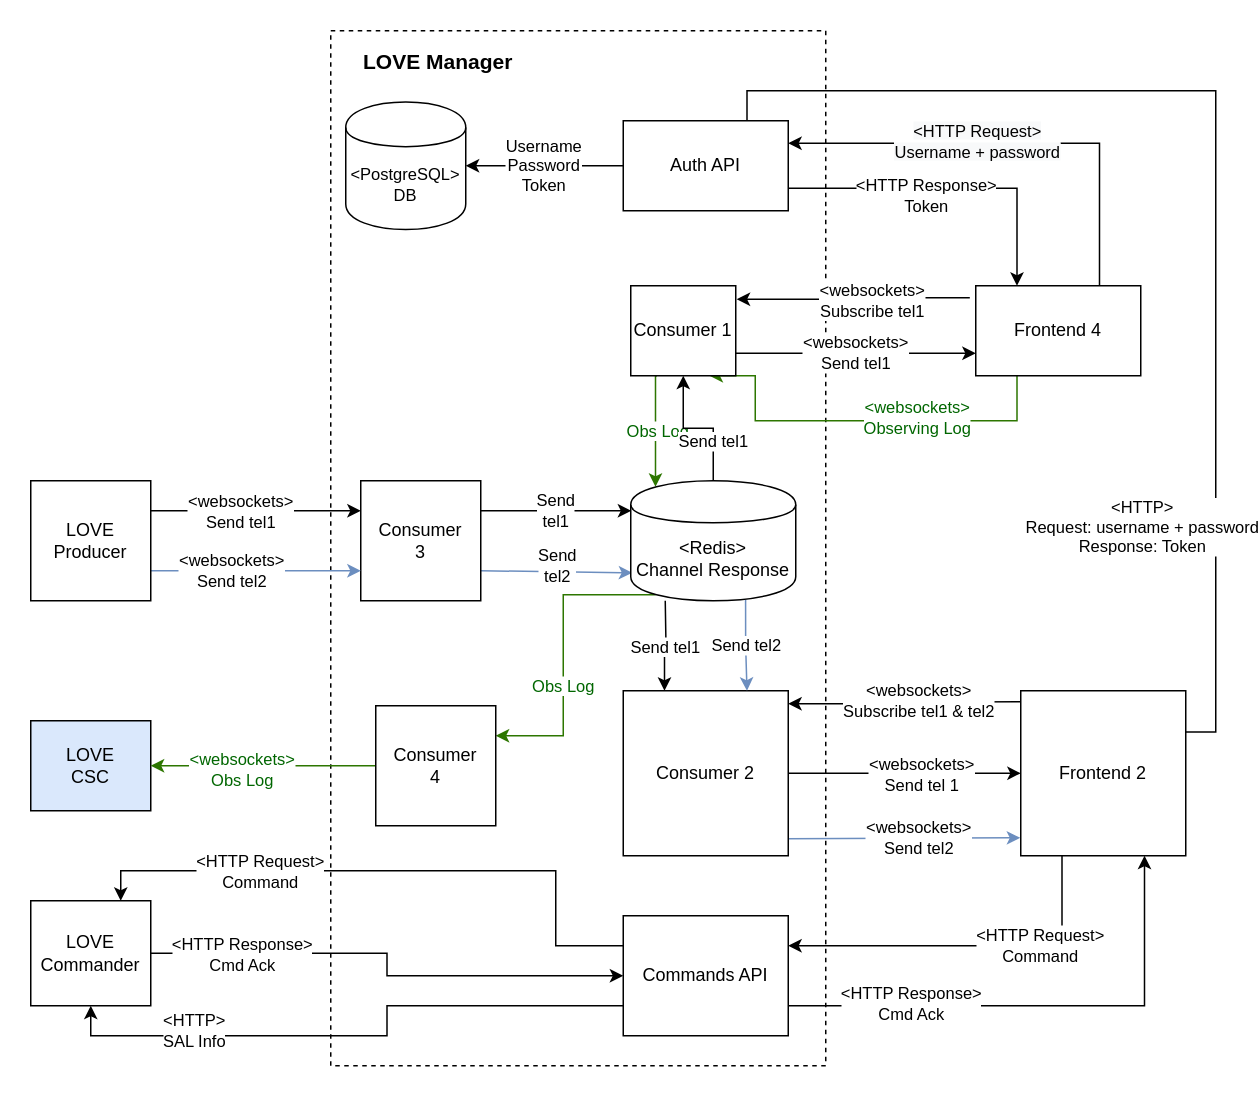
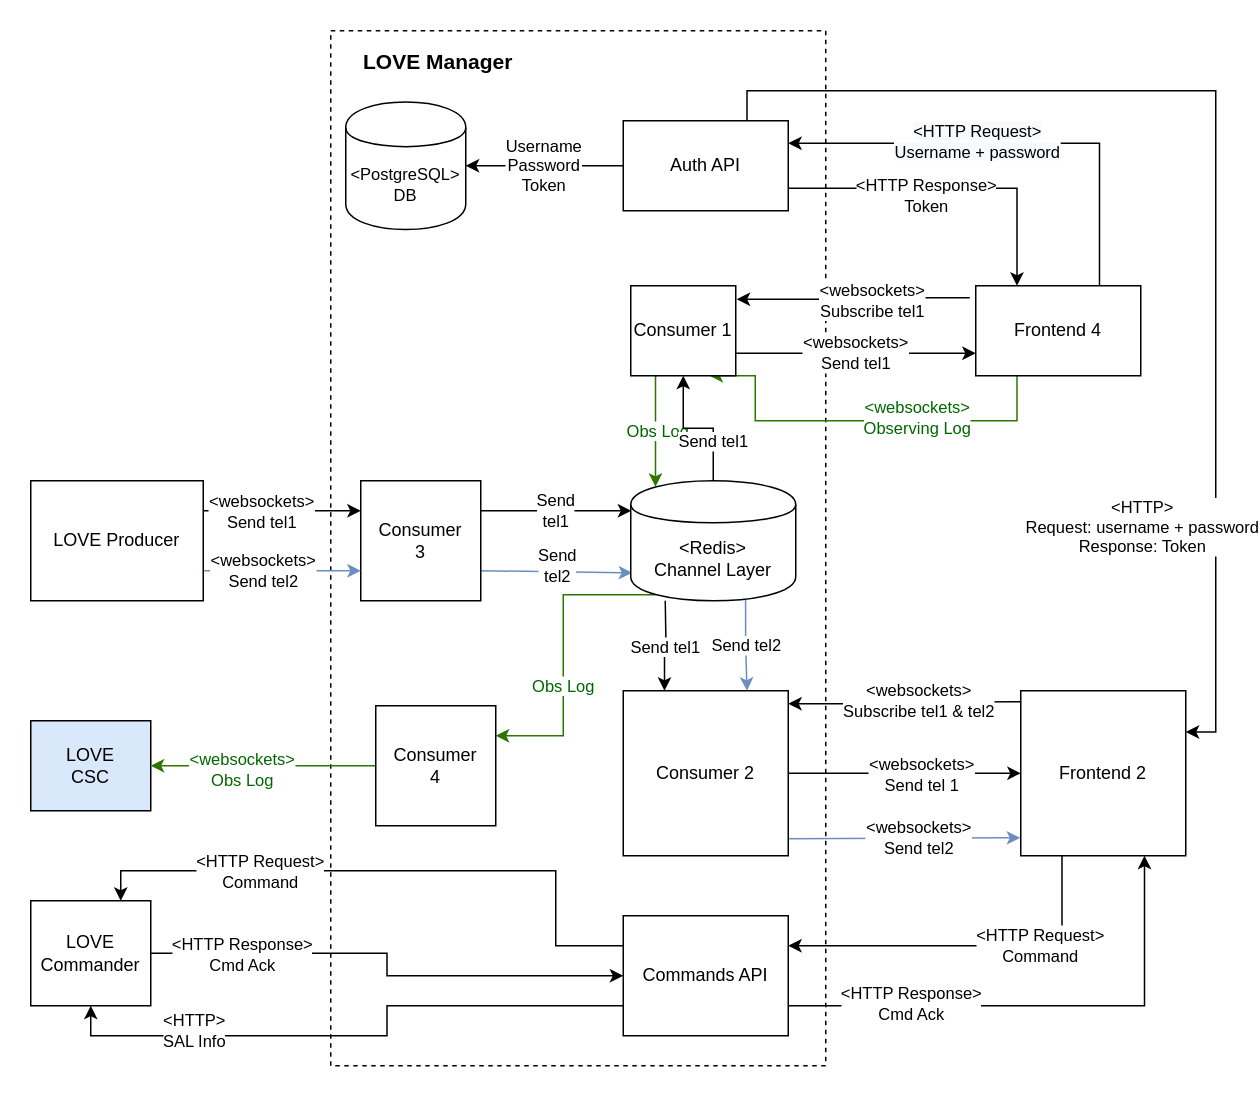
(91, 541) -> (117, 541)
(713, 559) -> (713, 559)
(1193, 732) -> (1197, 732)
